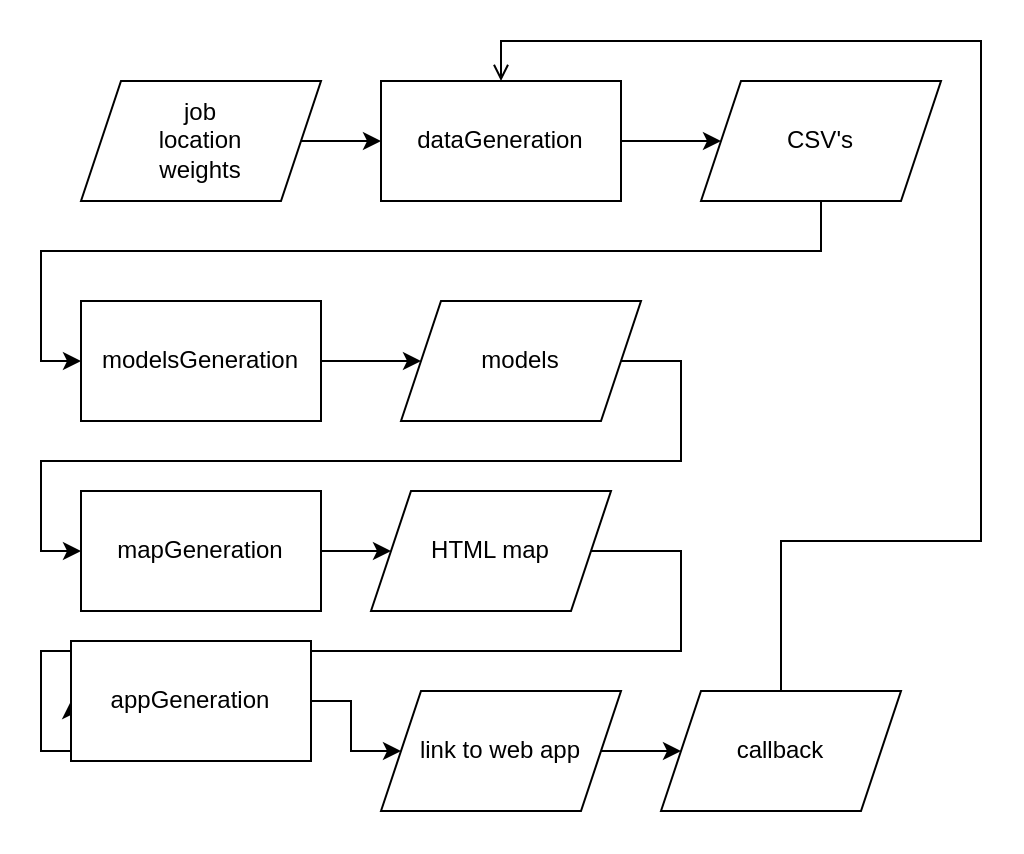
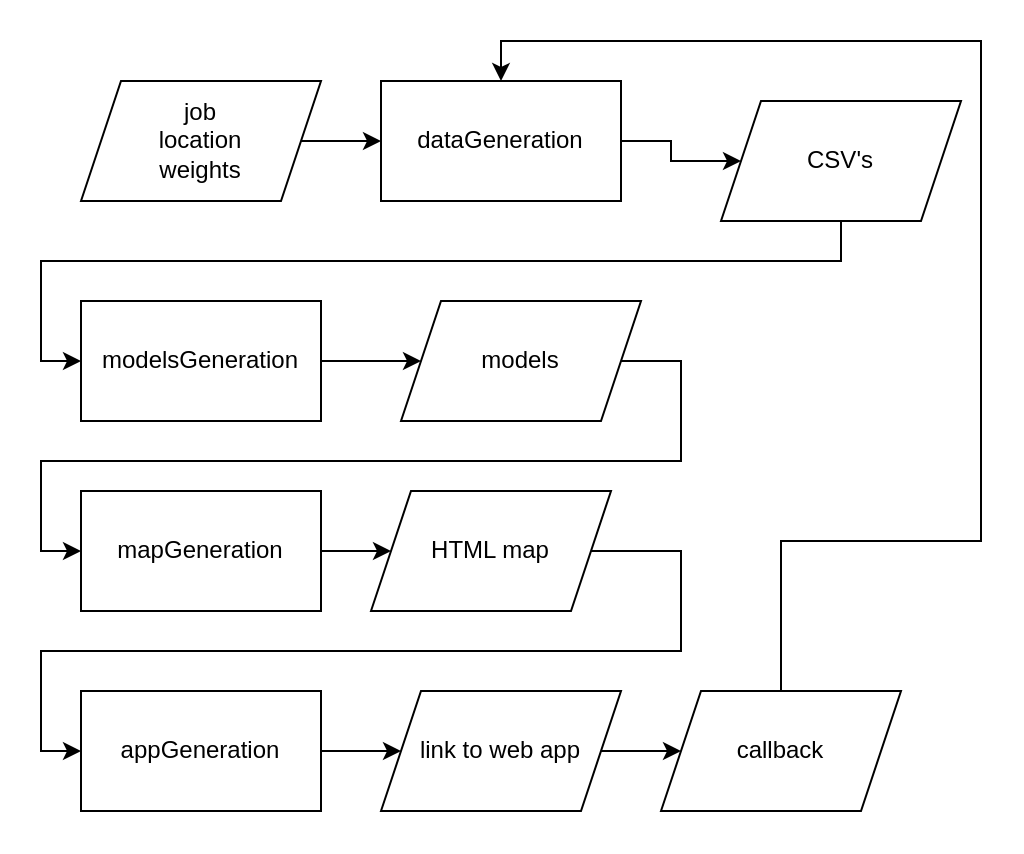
(501, 69) -> (501, 66)
(821, 141) -> (841, 161)
(191, 701) -> (201, 751)
